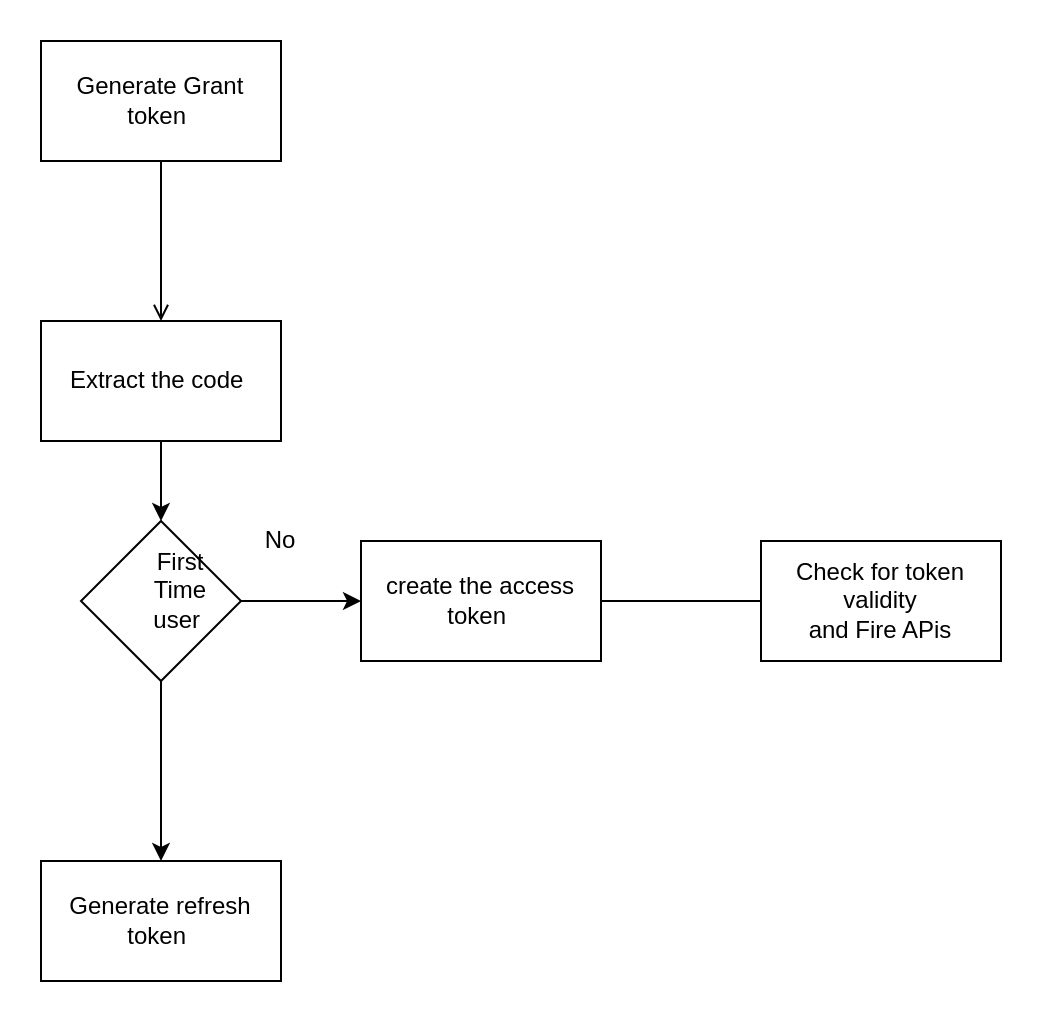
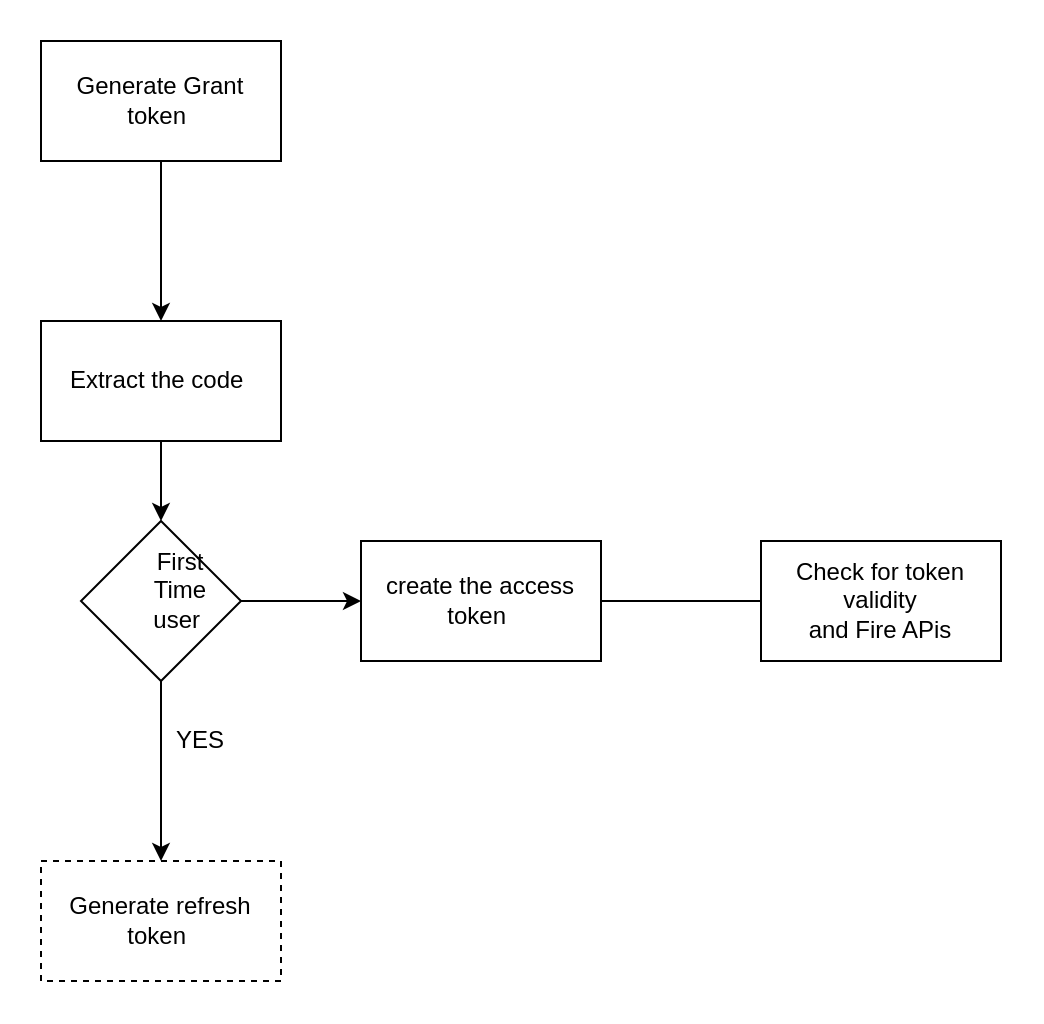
(161, 308) -> (161, 306)
(281, 541) -> none
none -> (201, 741)
(161, 921) -> (161, 921)
